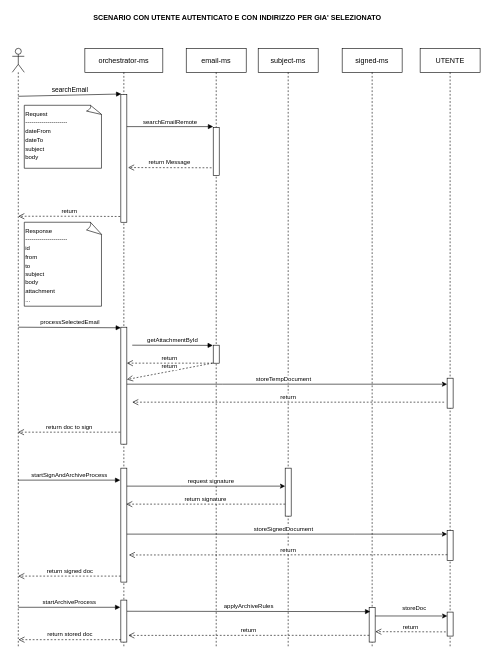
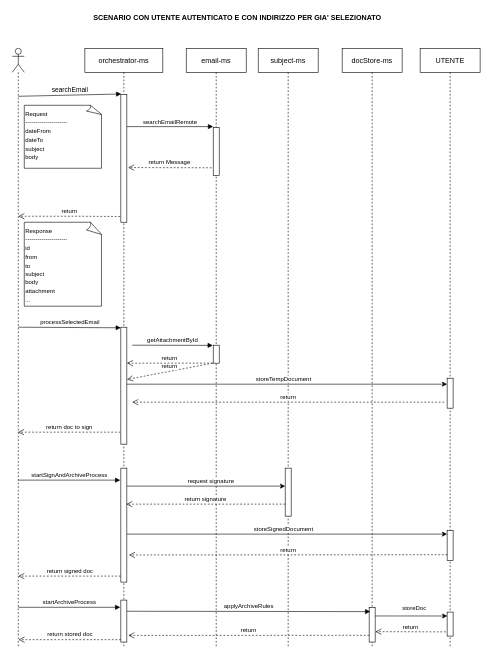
(372, 61) -> (372, 61)
